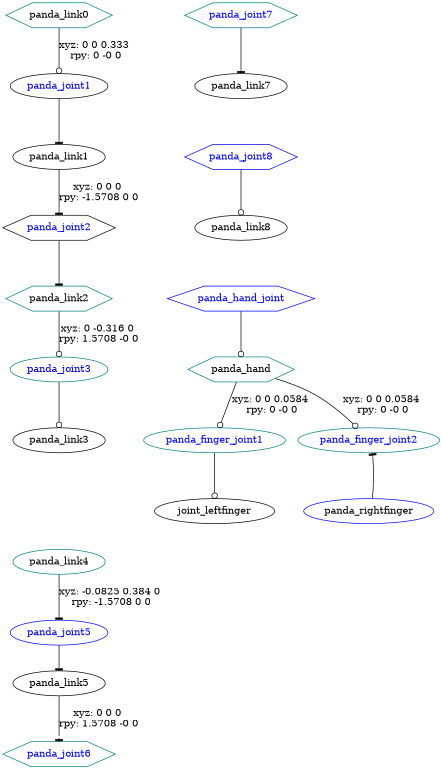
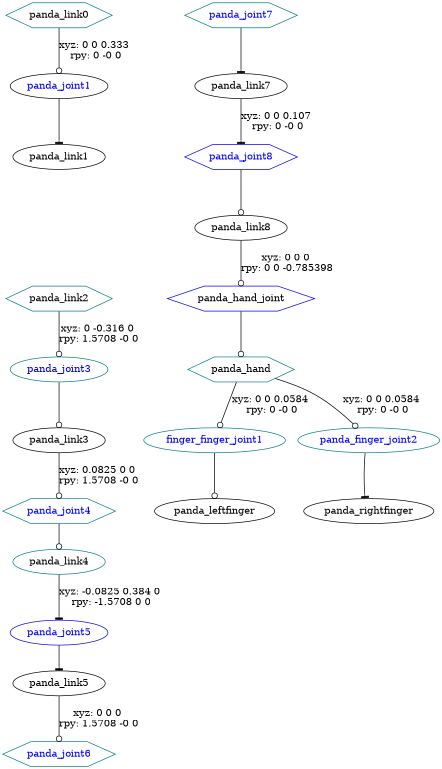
none -> (241, 120)
(59, 228) -> none
none -> (241, 260)
(241, 299) -> (241, 299)
(215, 440) -> (215, 440)
(373, 478) -> (364, 474)
none -> (59, 511)
(215, 511) -> (215, 511)
(369, 511) -> (369, 511)
(59, 716) -> (59, 716)
